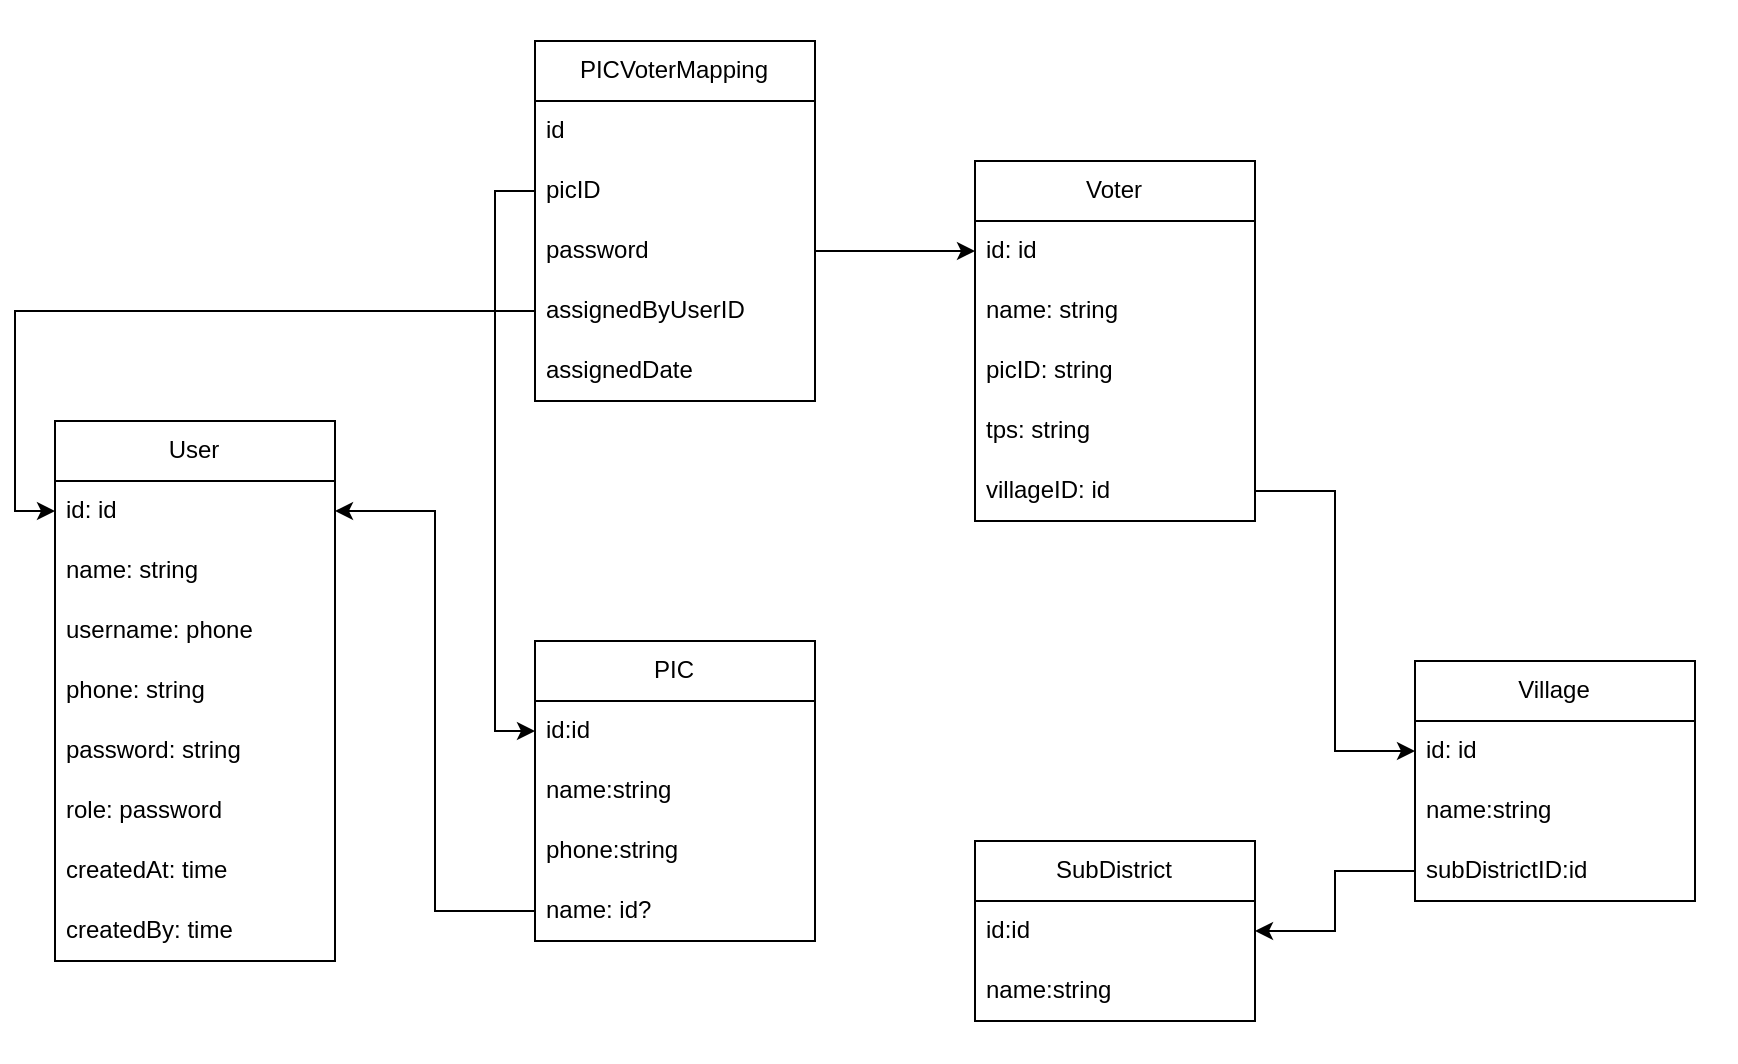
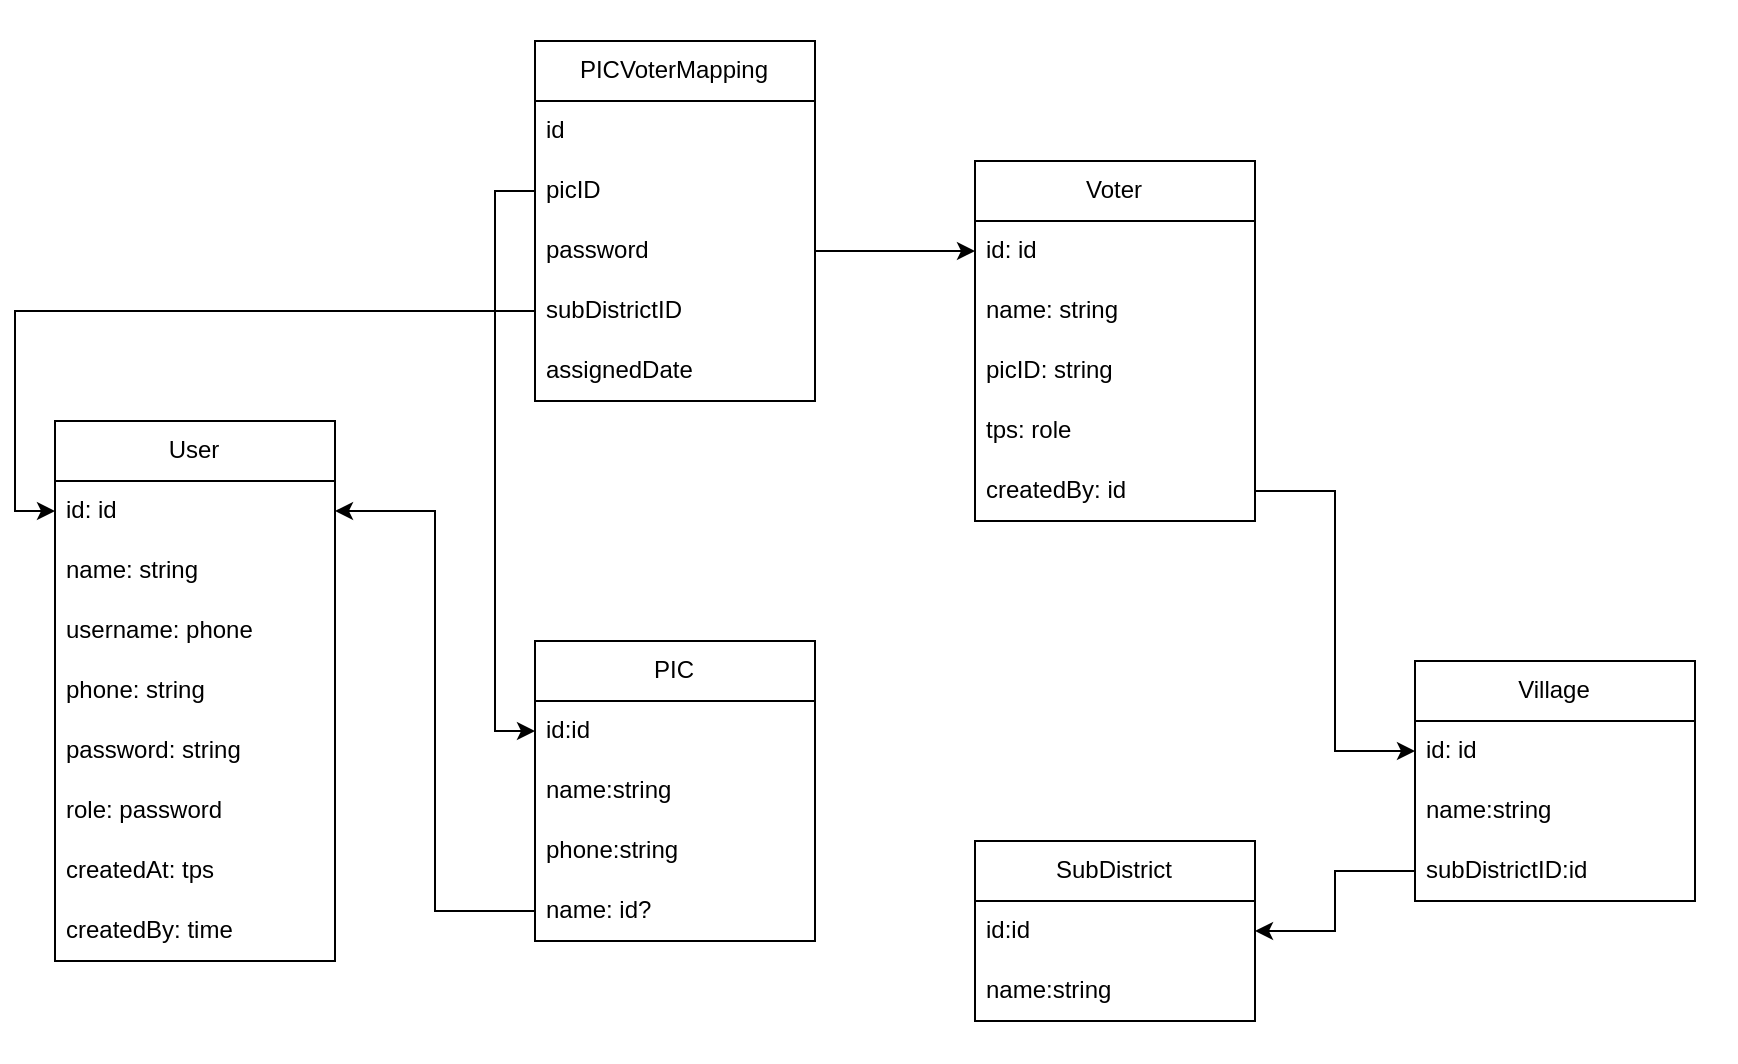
(651, 311) -> (628, 311)
(1052, 431) -> (1038, 431)
(1056, 491) -> (1065, 491)
(158, 871) -> (155, 871)
